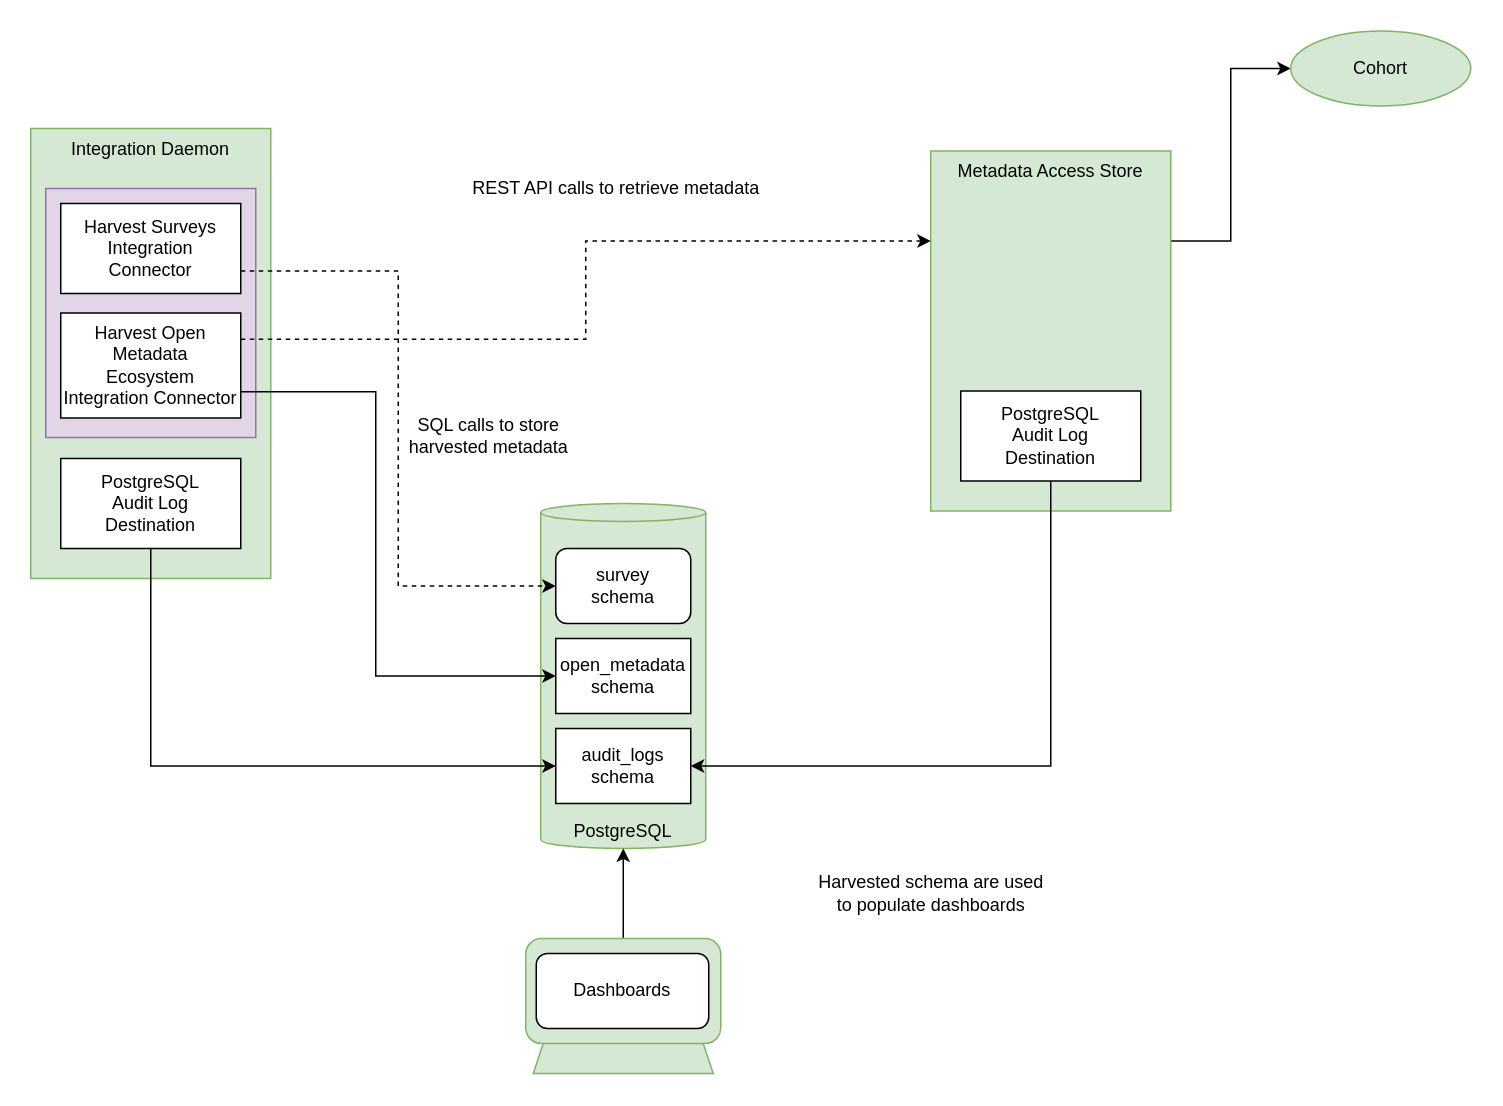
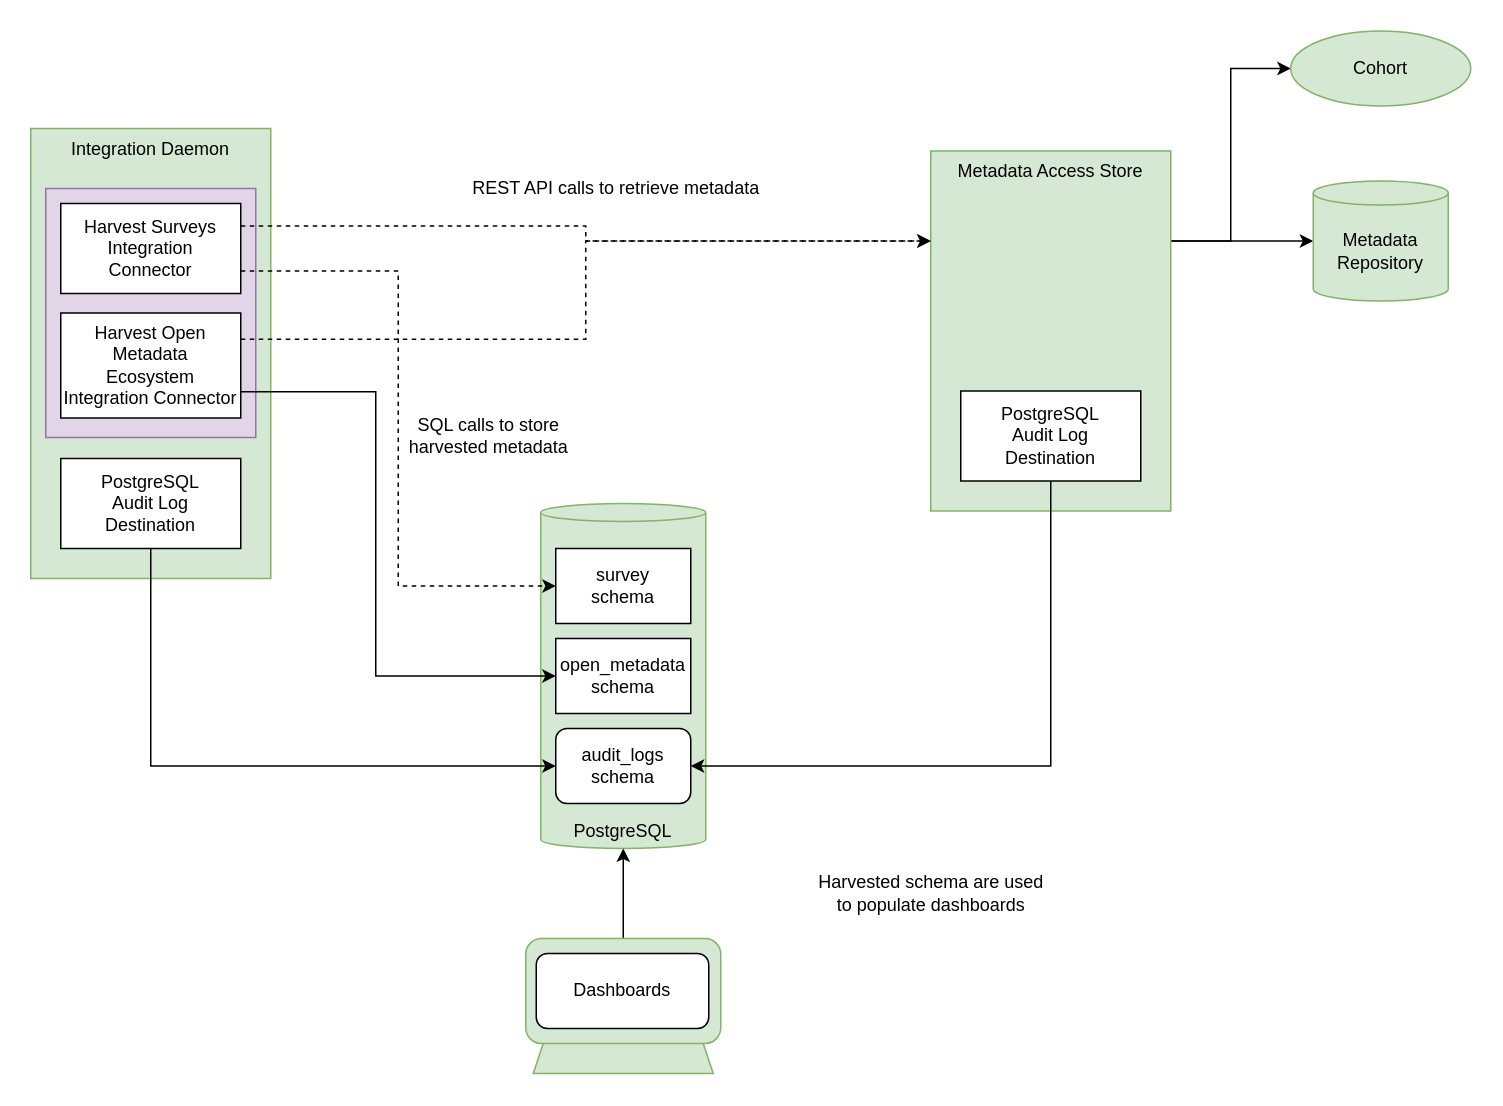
none -> (419, 226)
none -> (1267, 241)
none -> (1381, 241)
(623, 586) -> (623, 586)
(623, 766) -> (623, 766)
